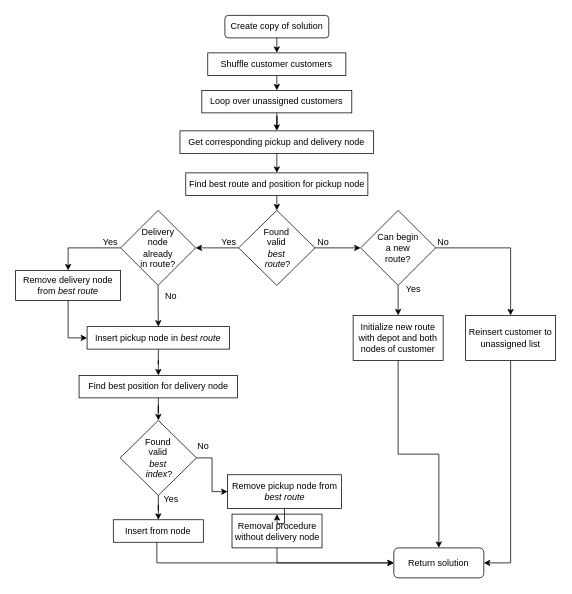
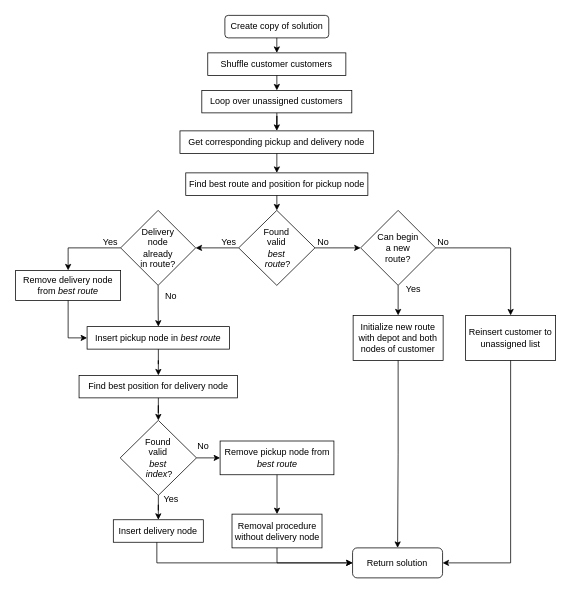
(284, 492) -> (277, 458)
(158, 531) -> (158, 531)
(439, 563) -> (397, 563)
